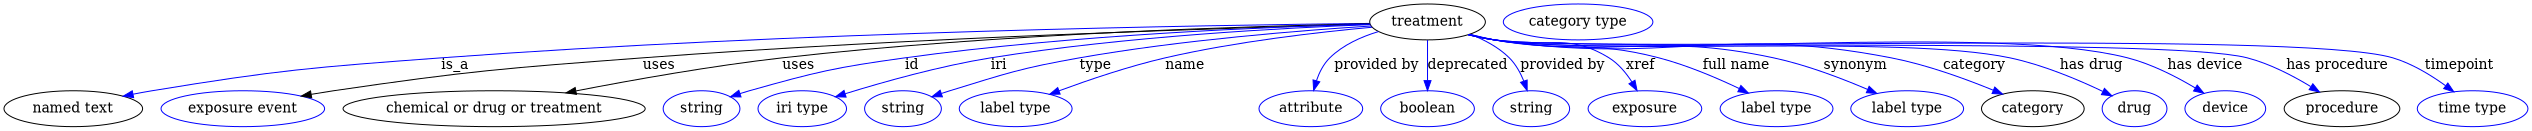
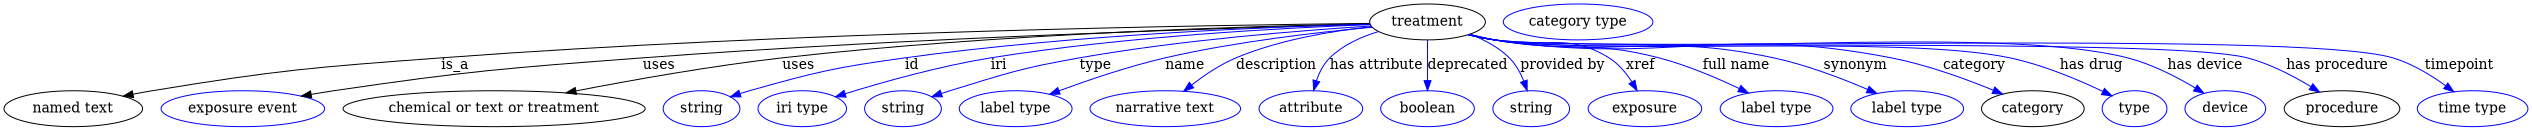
(750, 40) -> (750, 40)
(1377, 65) -> (1377, 65)
(494, 109) -> (494, 109)
none -> (1165, 109)
(2135, 109) -> (2135, 109)
